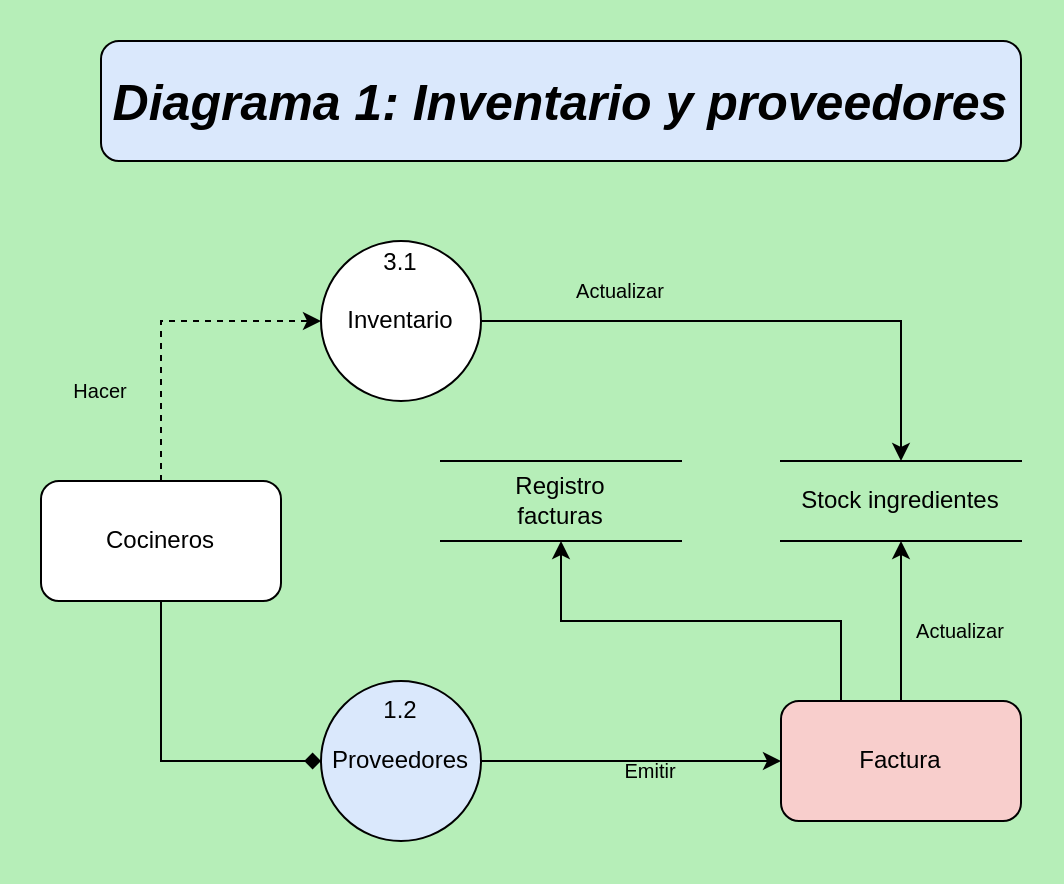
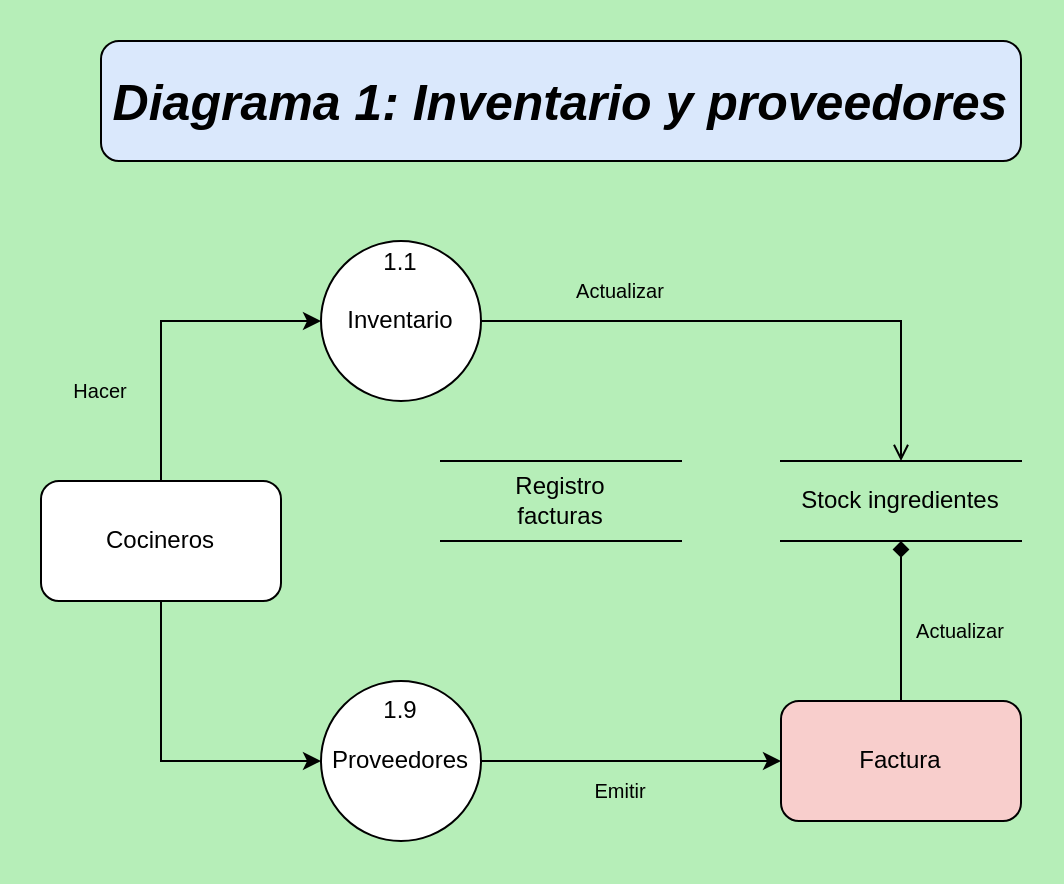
(401, 263) -> (401, 263)
(161, 328) -> (161, 328)
(901, 446) -> (901, 448)
(901, 556) -> (901, 557)
(708, 621) -> none
(401, 711) -> (401, 711)
(304, 761) -> (305, 761)
(401, 761) -> (401, 761)
(651, 771) -> (621, 791)
